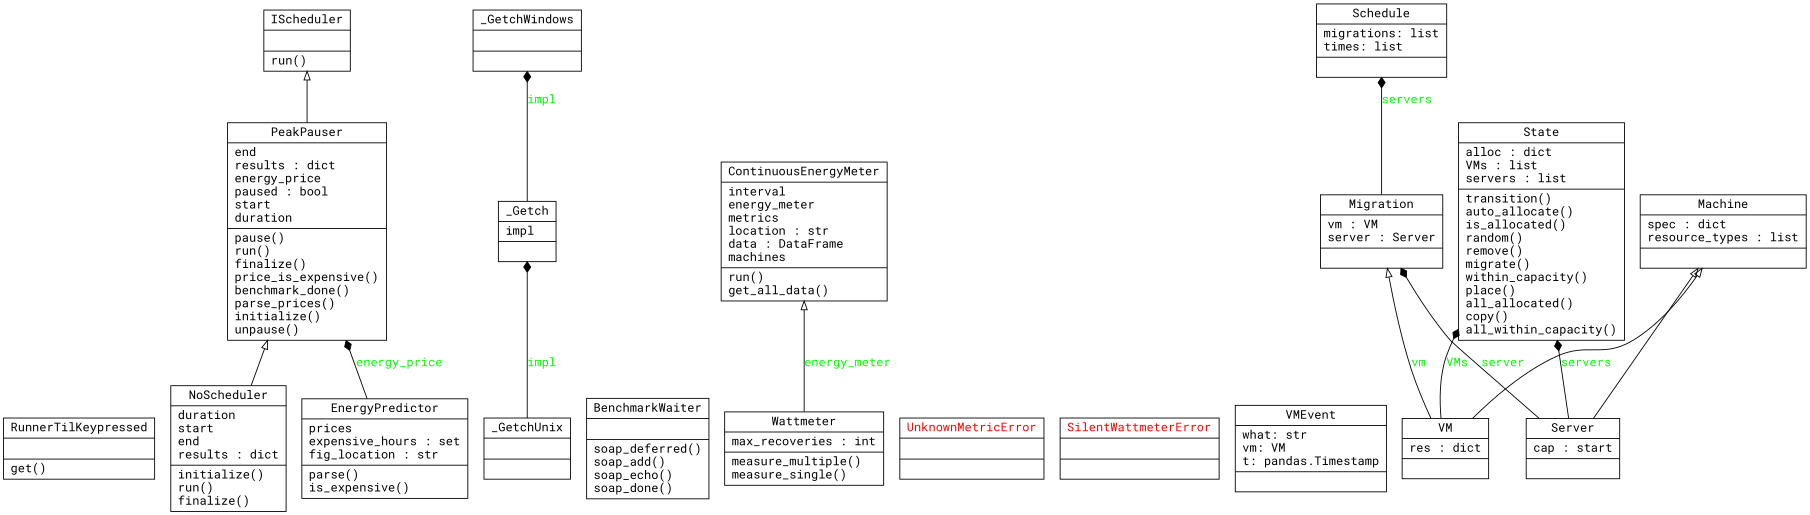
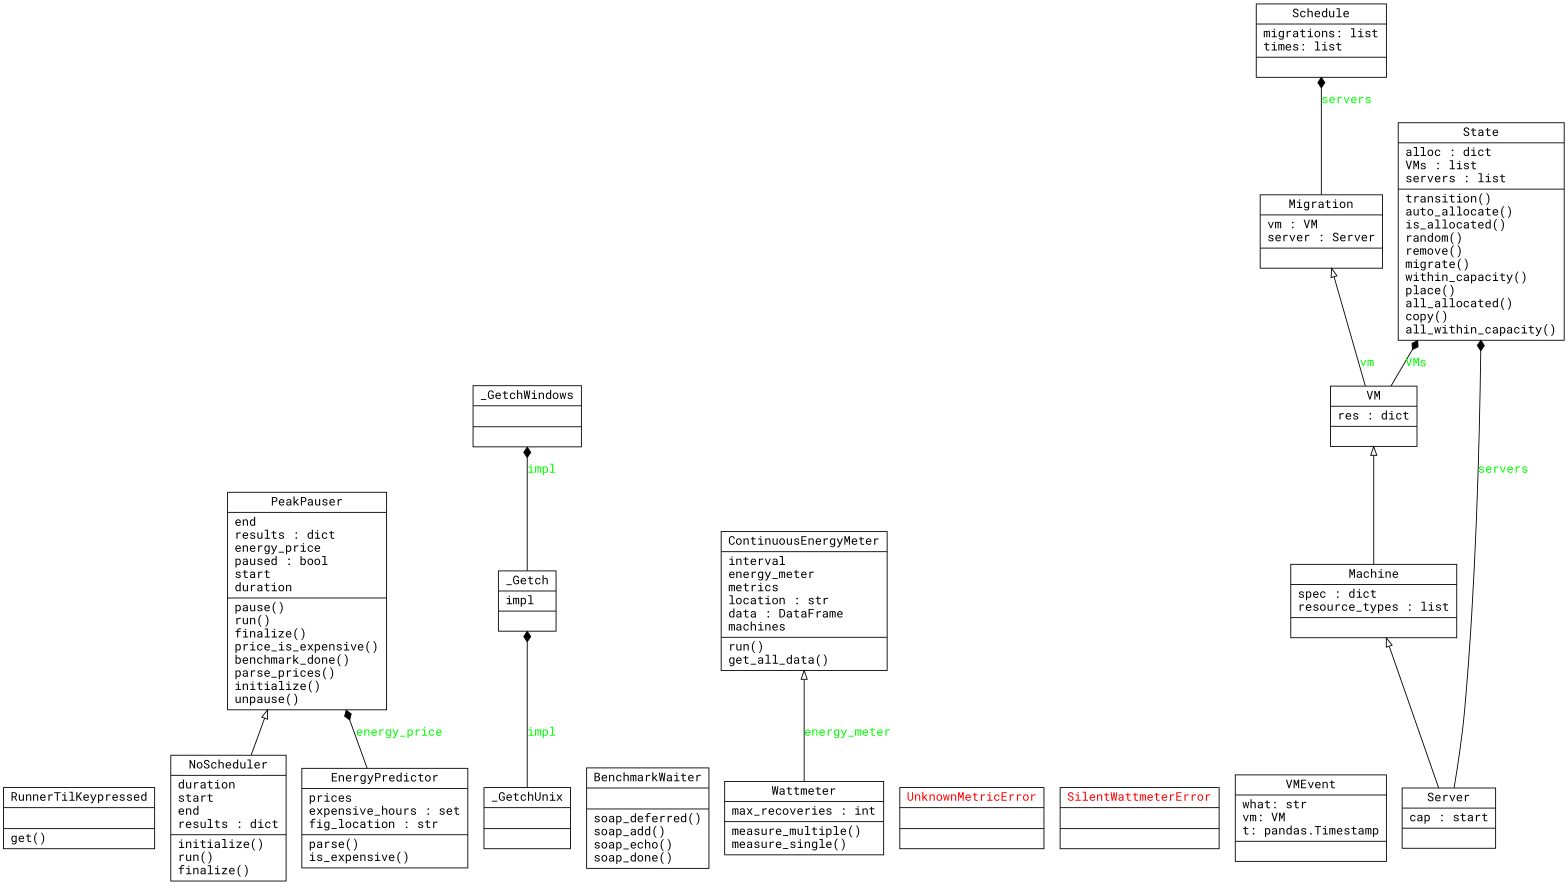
(307, 41) -> none
(1589, 350) -> (1374, 510)
(1466, 354) -> none
